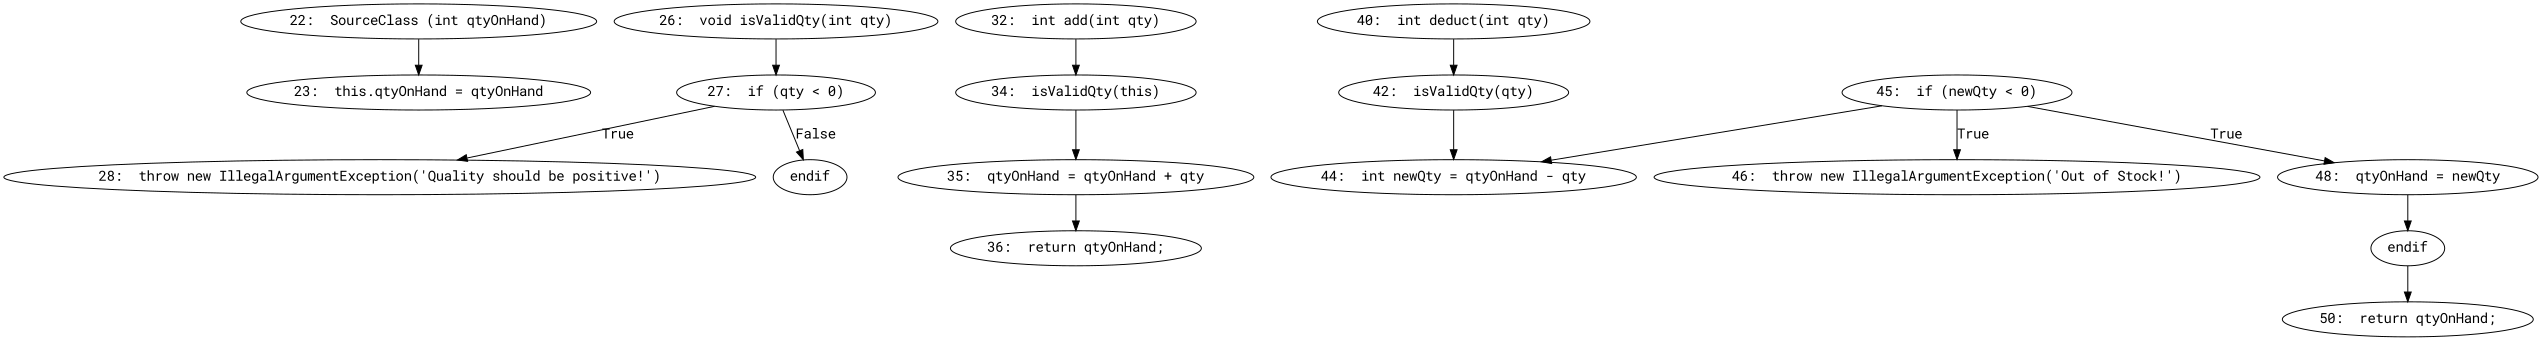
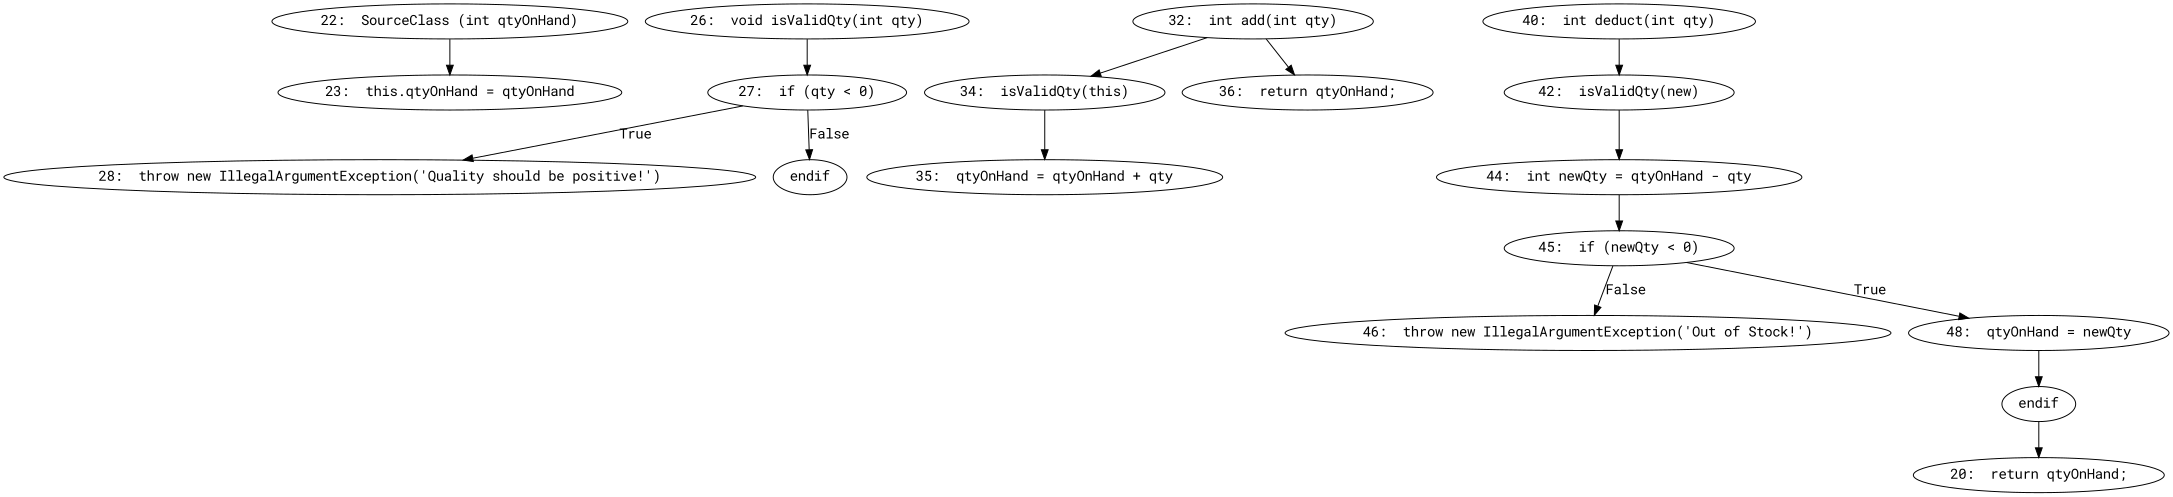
(1454, 92) -> (1619, 92)
(1717, 133) -> (1619, 208)
(1974, 135) -> (1626, 291)
(1076, 208) -> (1277, 53)
(2408, 319) -> (2039, 475)
